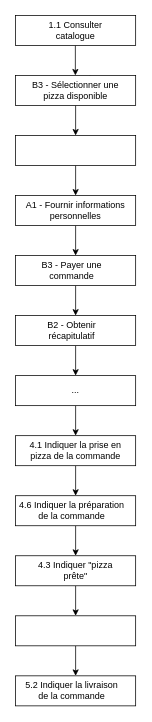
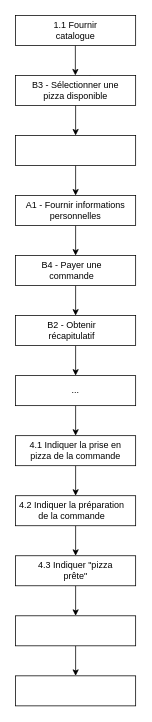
(75, 30) -> (75, 30)
(72, 270) -> (72, 270)
(72, 510) -> (72, 510)
(72, 690) -> none
